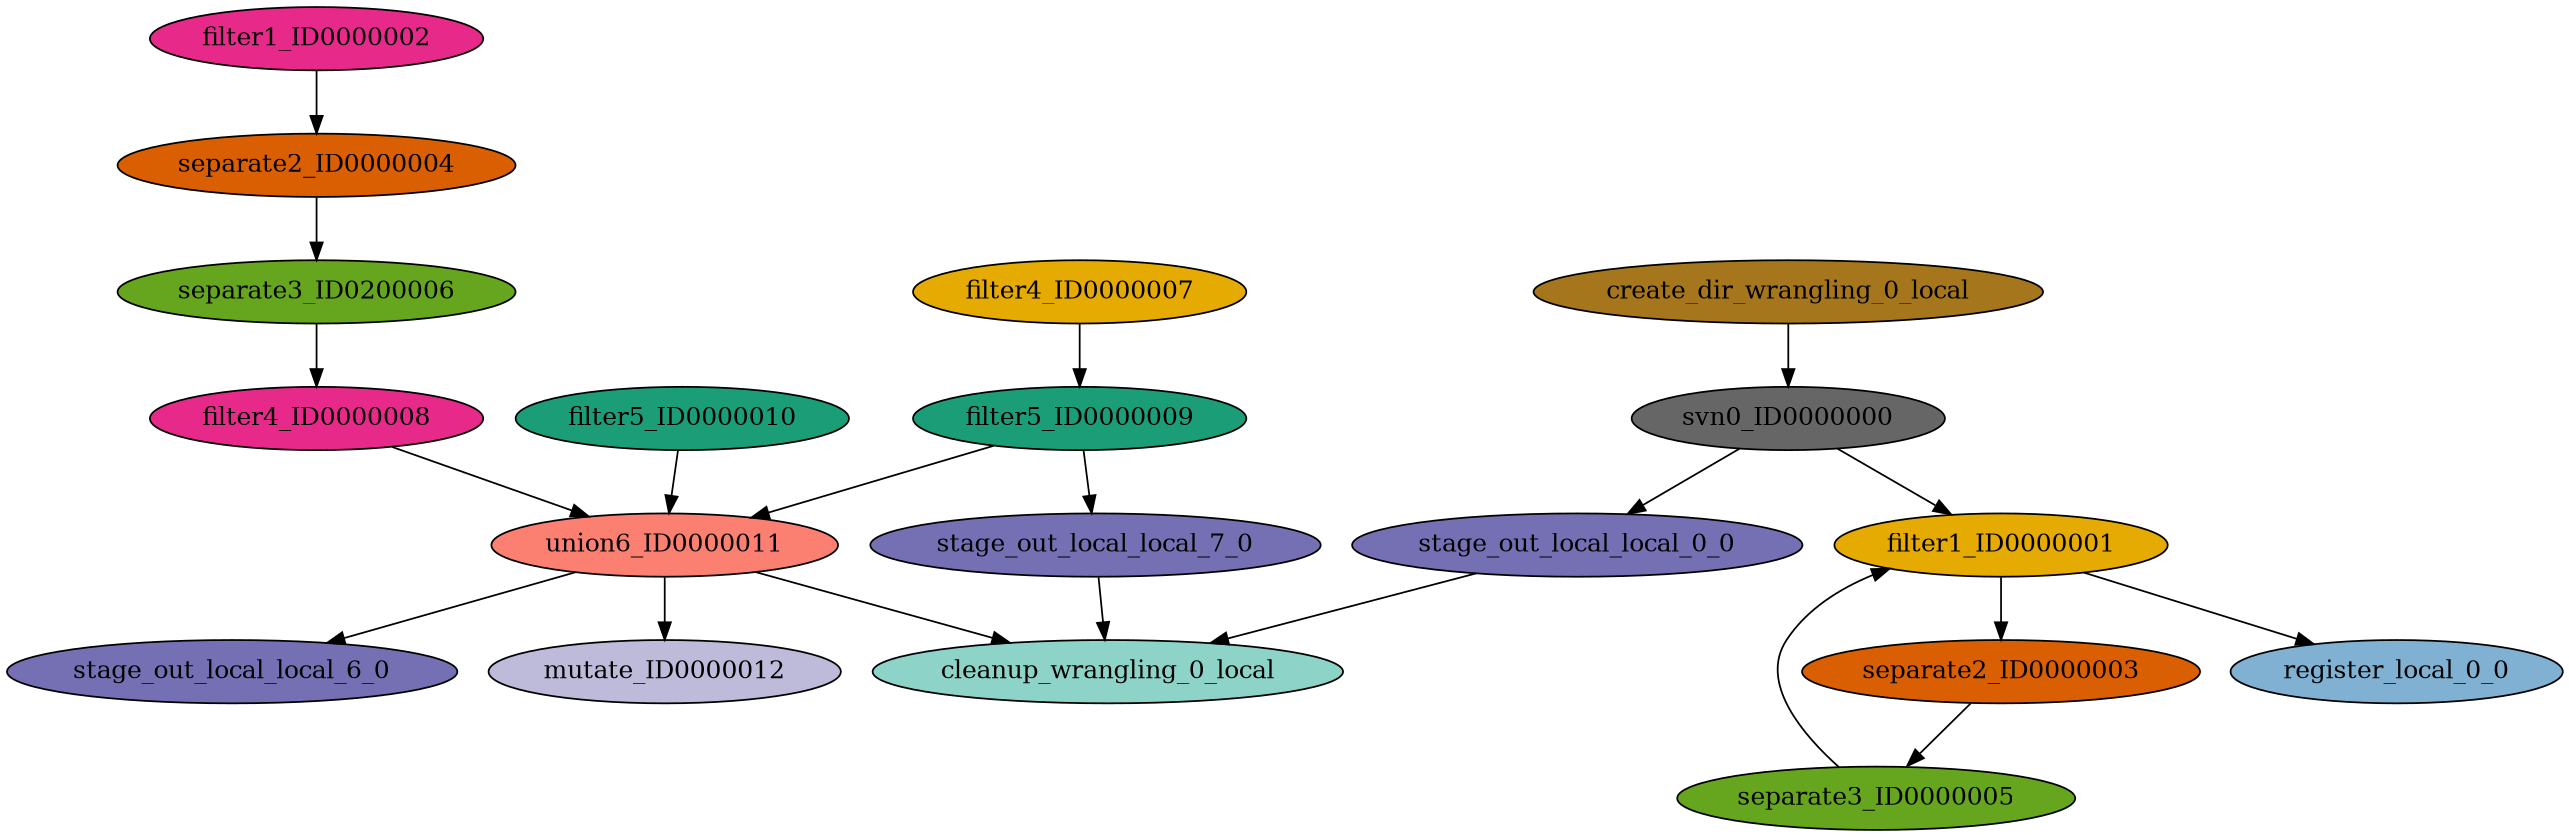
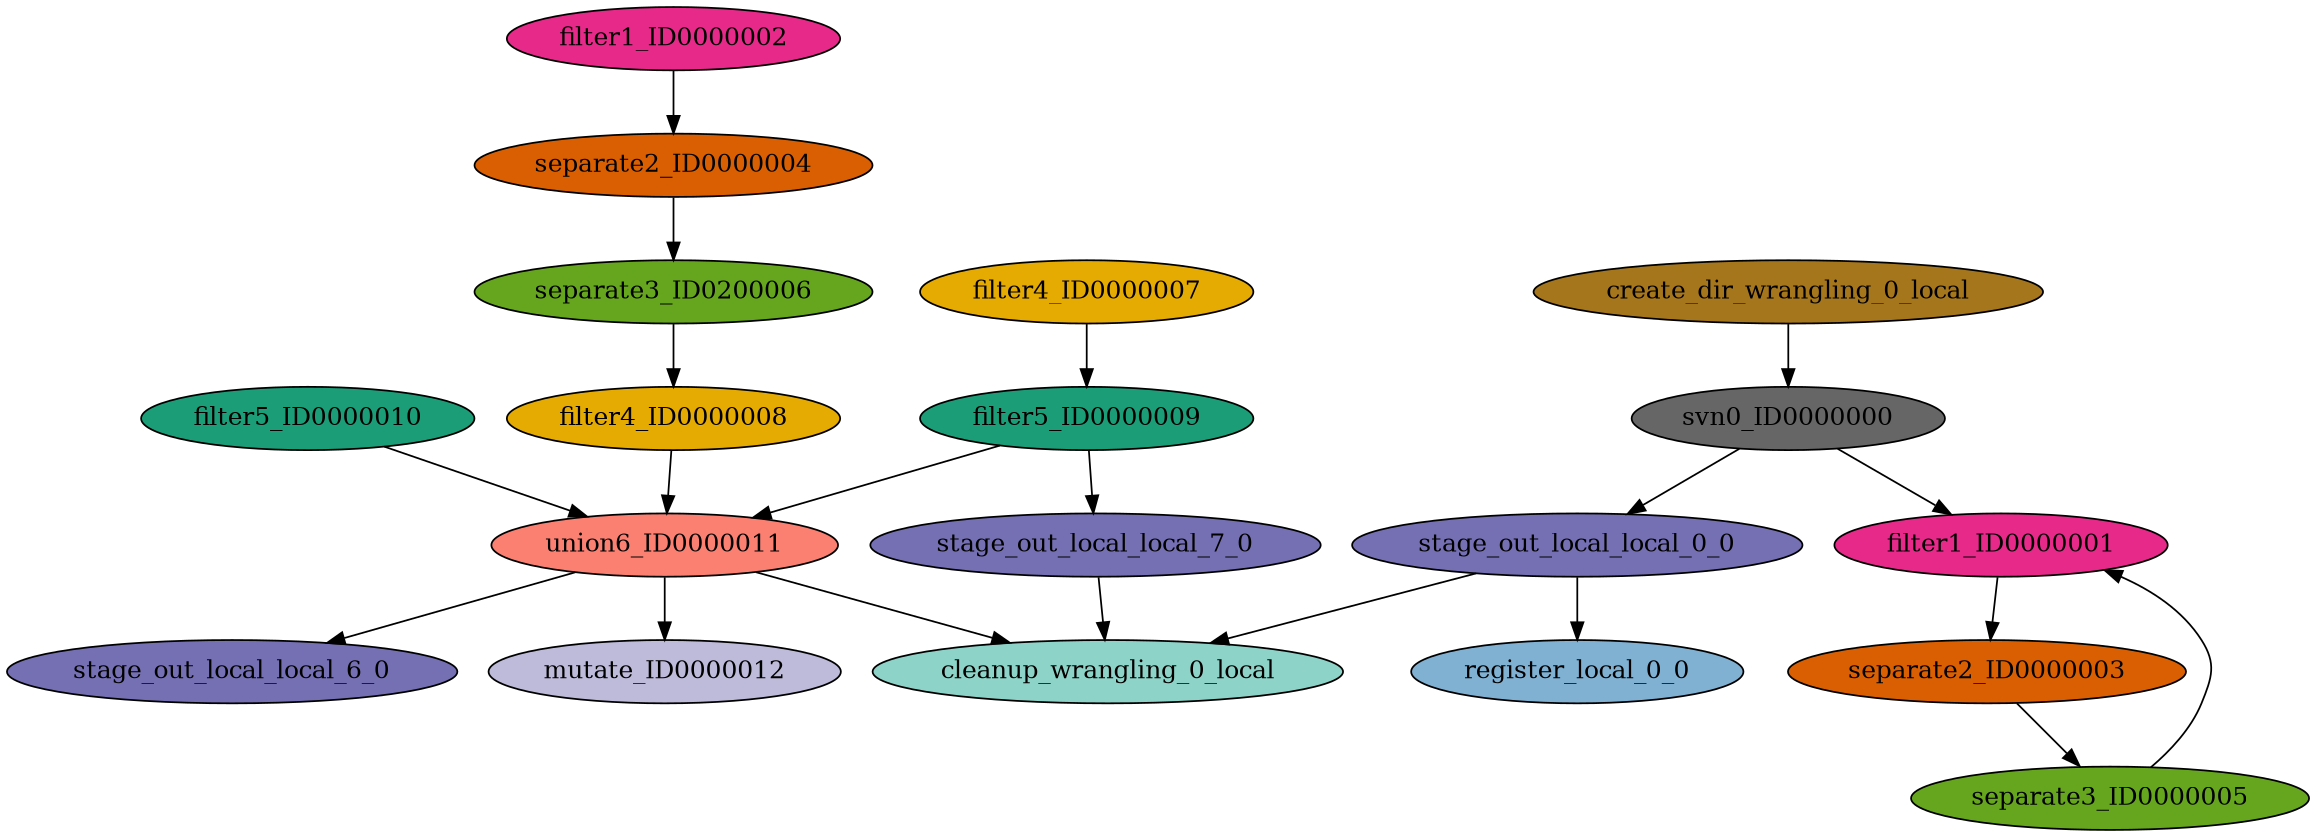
(317, 418) -> (674, 418)
(2001, 545) -> (2001, 545)
(2190, 606) -> (1577, 600)
